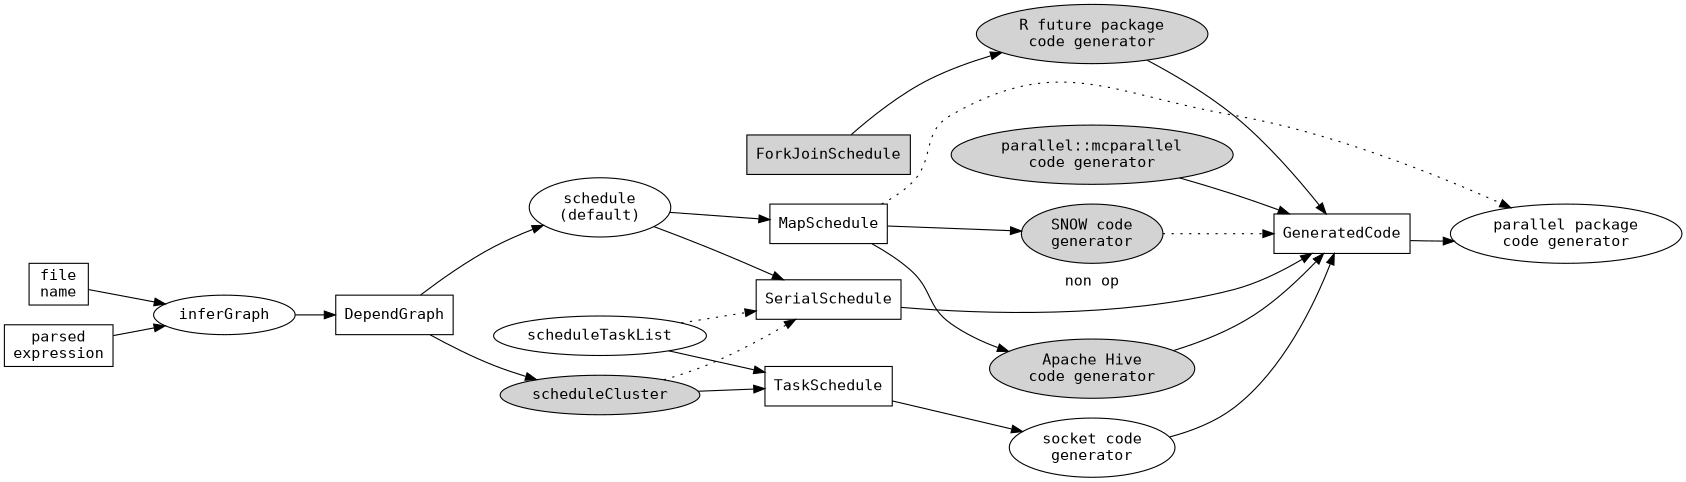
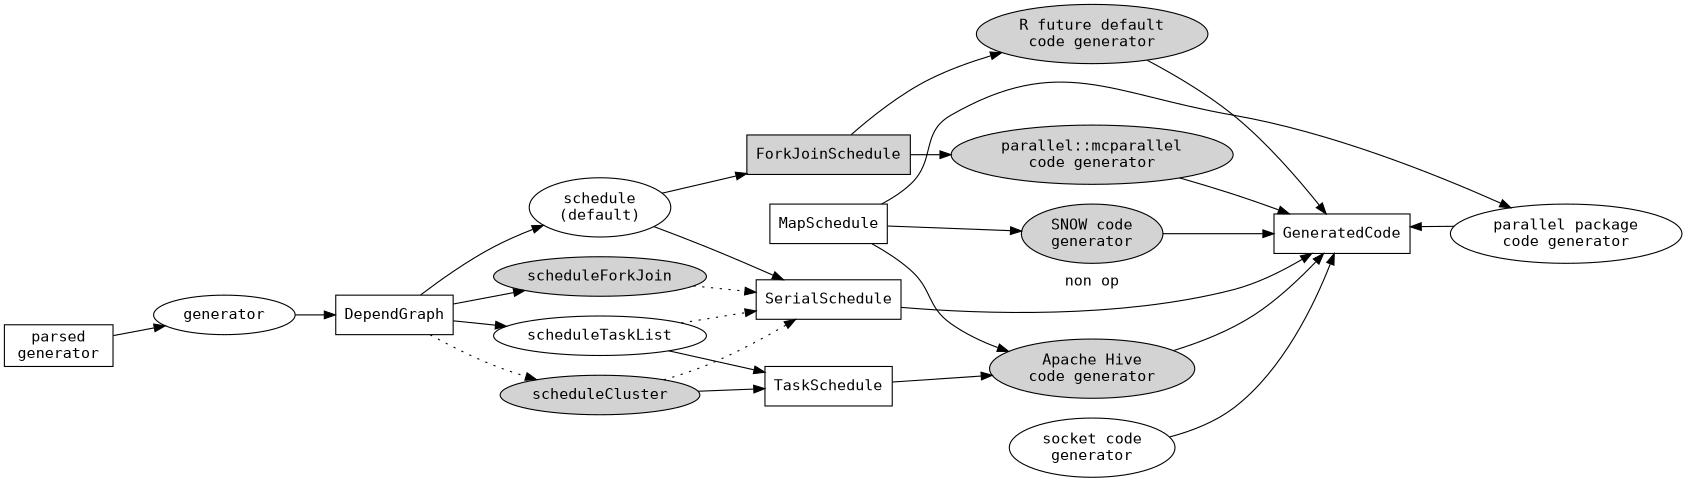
(1092, 34) -> (1092, 34)
(1171, 102) -> (1171, 102)
none -> (920, 155)
(714, 216) -> (699, 185)
(1213, 234) -> (1213, 234)
(1427, 241) -> (1438, 226)
none -> (600, 276)
(59, 284) -> none
(224, 315) -> (224, 315)
none -> (474, 323)
(59, 346) -> (59, 346)
(477, 358) -> (477, 358)
(952, 415) -> (937, 379)
